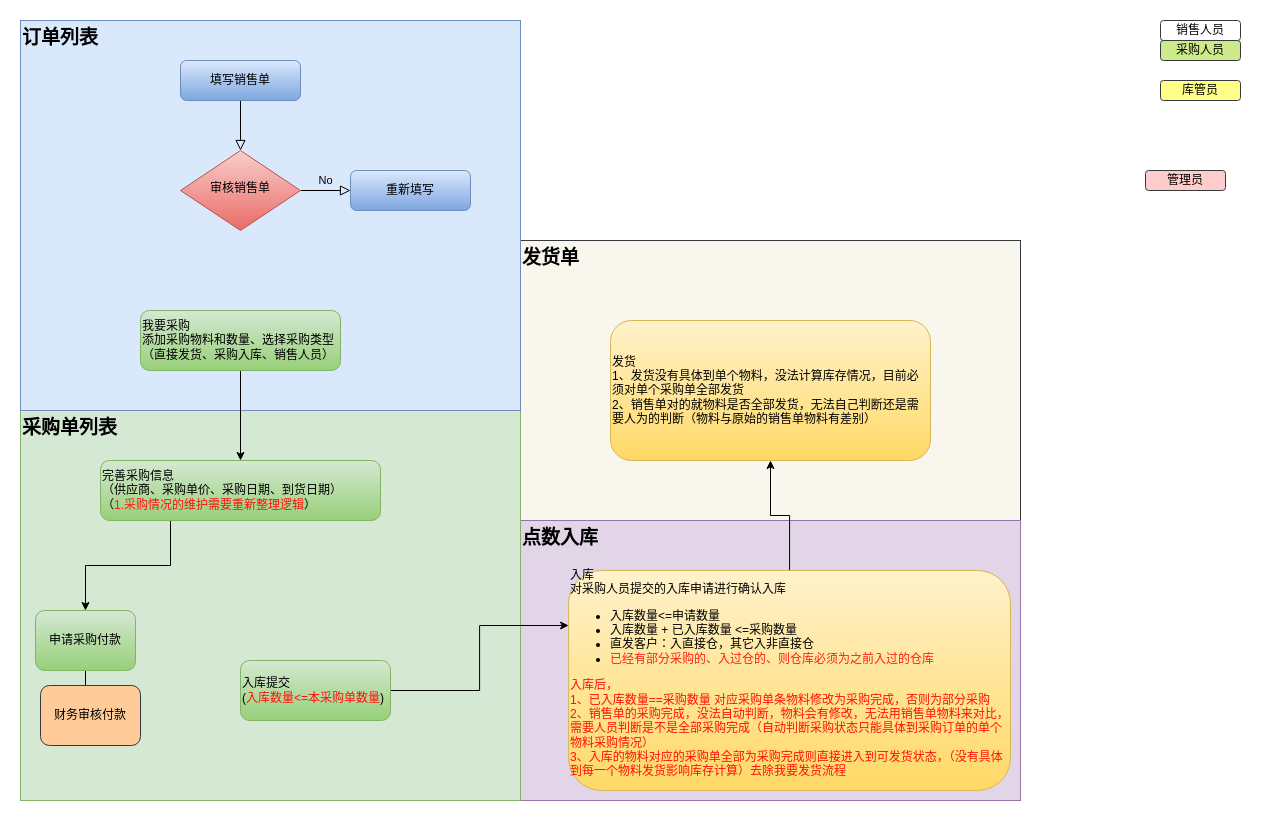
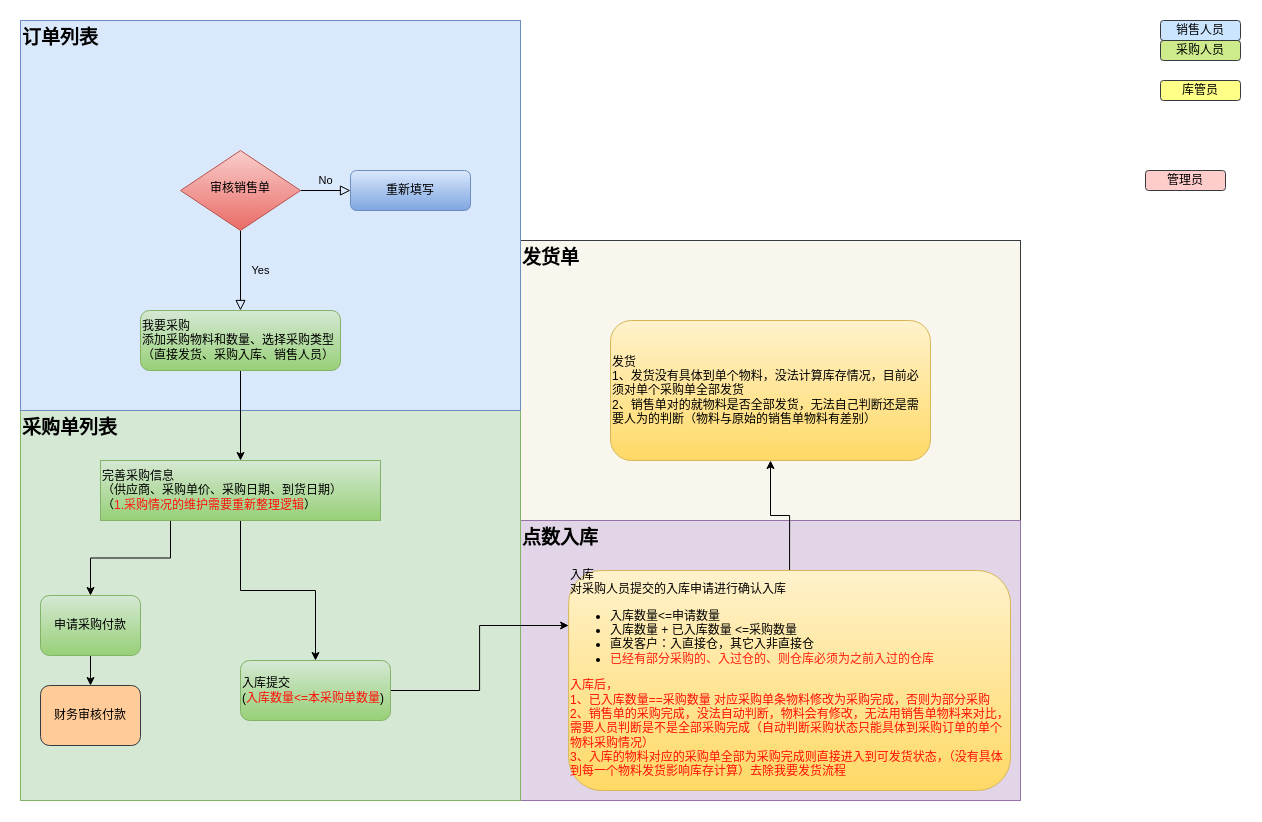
(1201, 31) -> (1201, 31)
(241, 81) -> none
(241, 120) -> none
none -> (241, 265)
(241, 491) -> (241, 491)
none -> (275, 591)
(86, 641) -> (91, 626)
